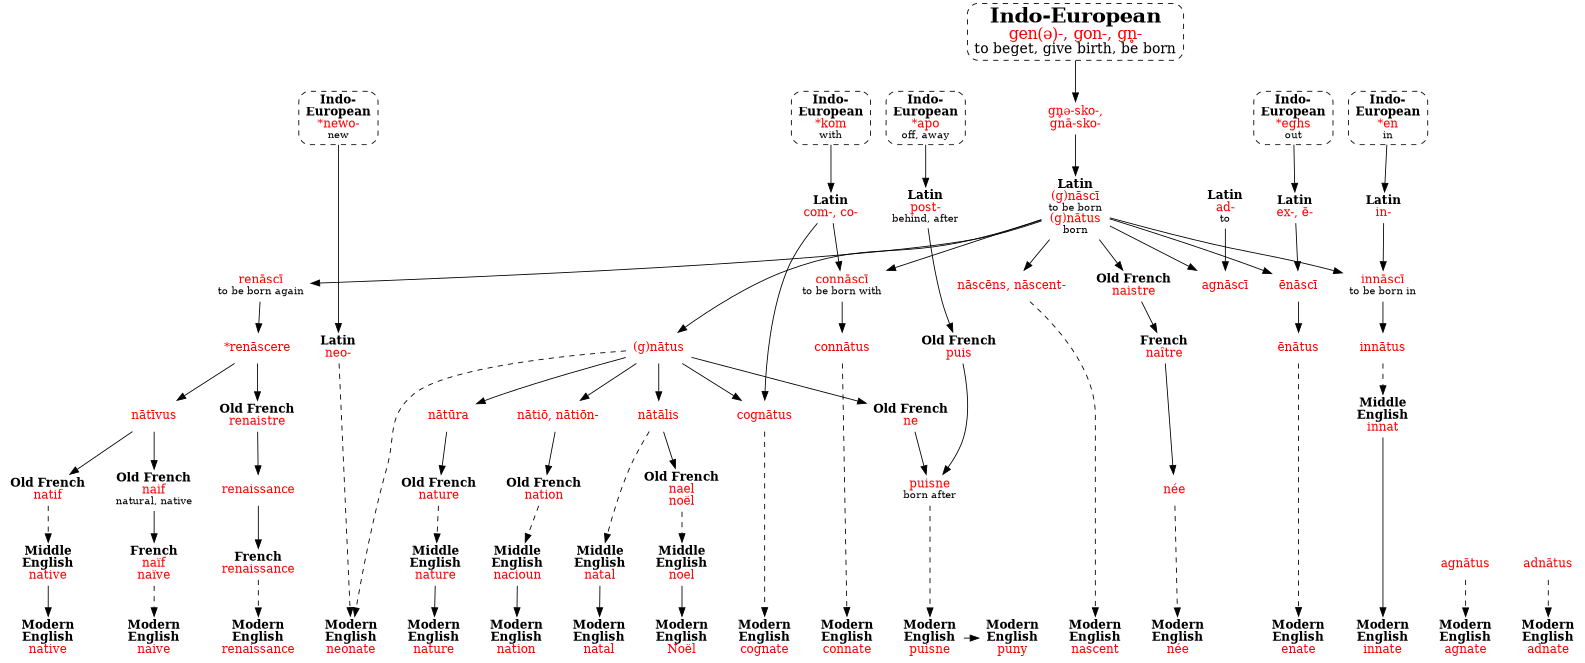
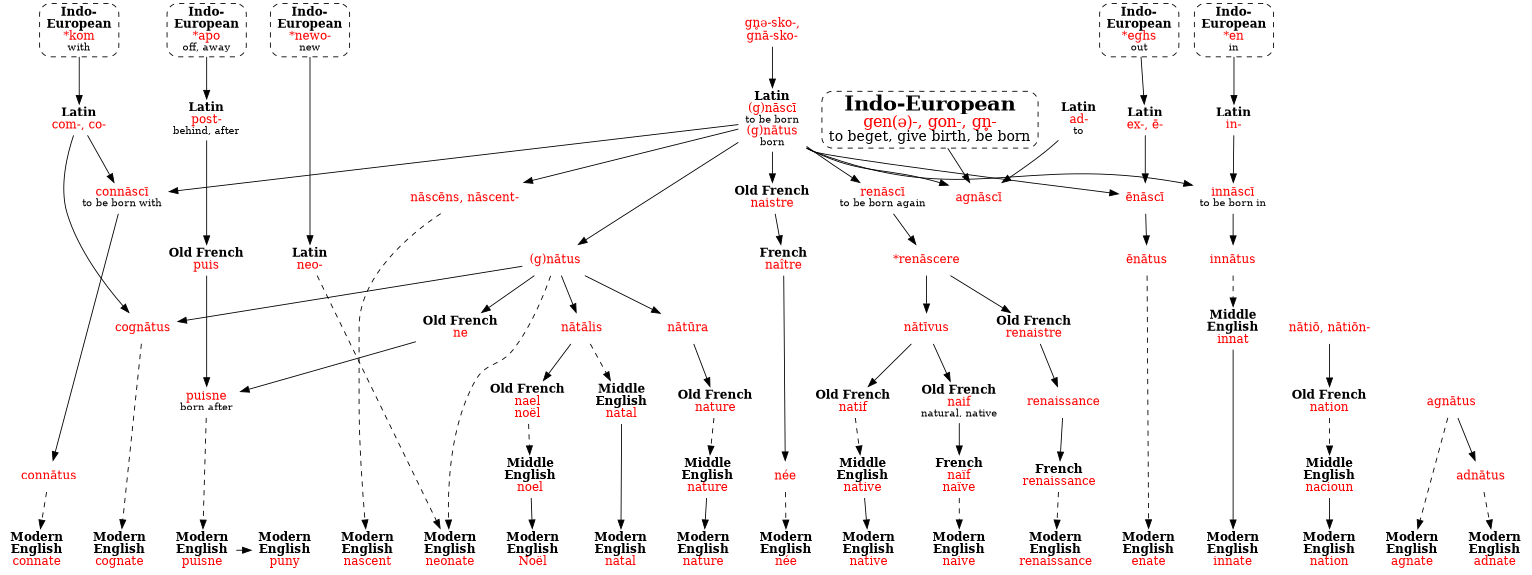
(1076, 77) -> (956, 162)
(612, 380) -> none
none -> (1465, 435)
